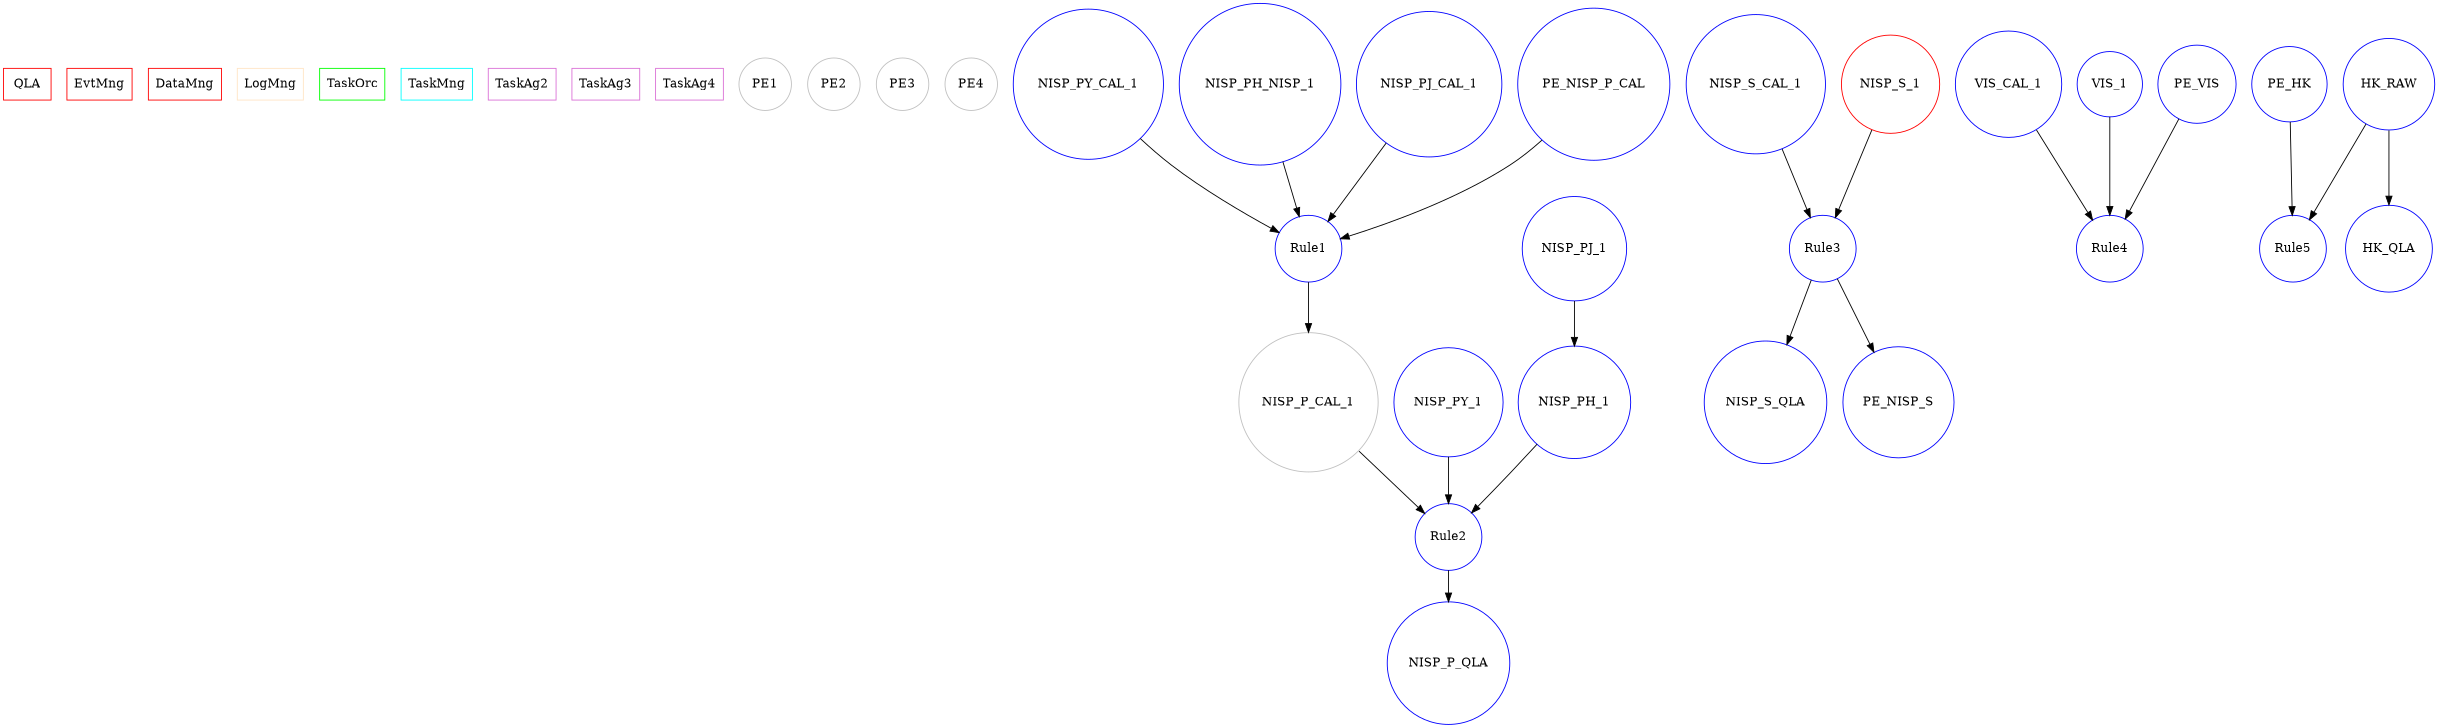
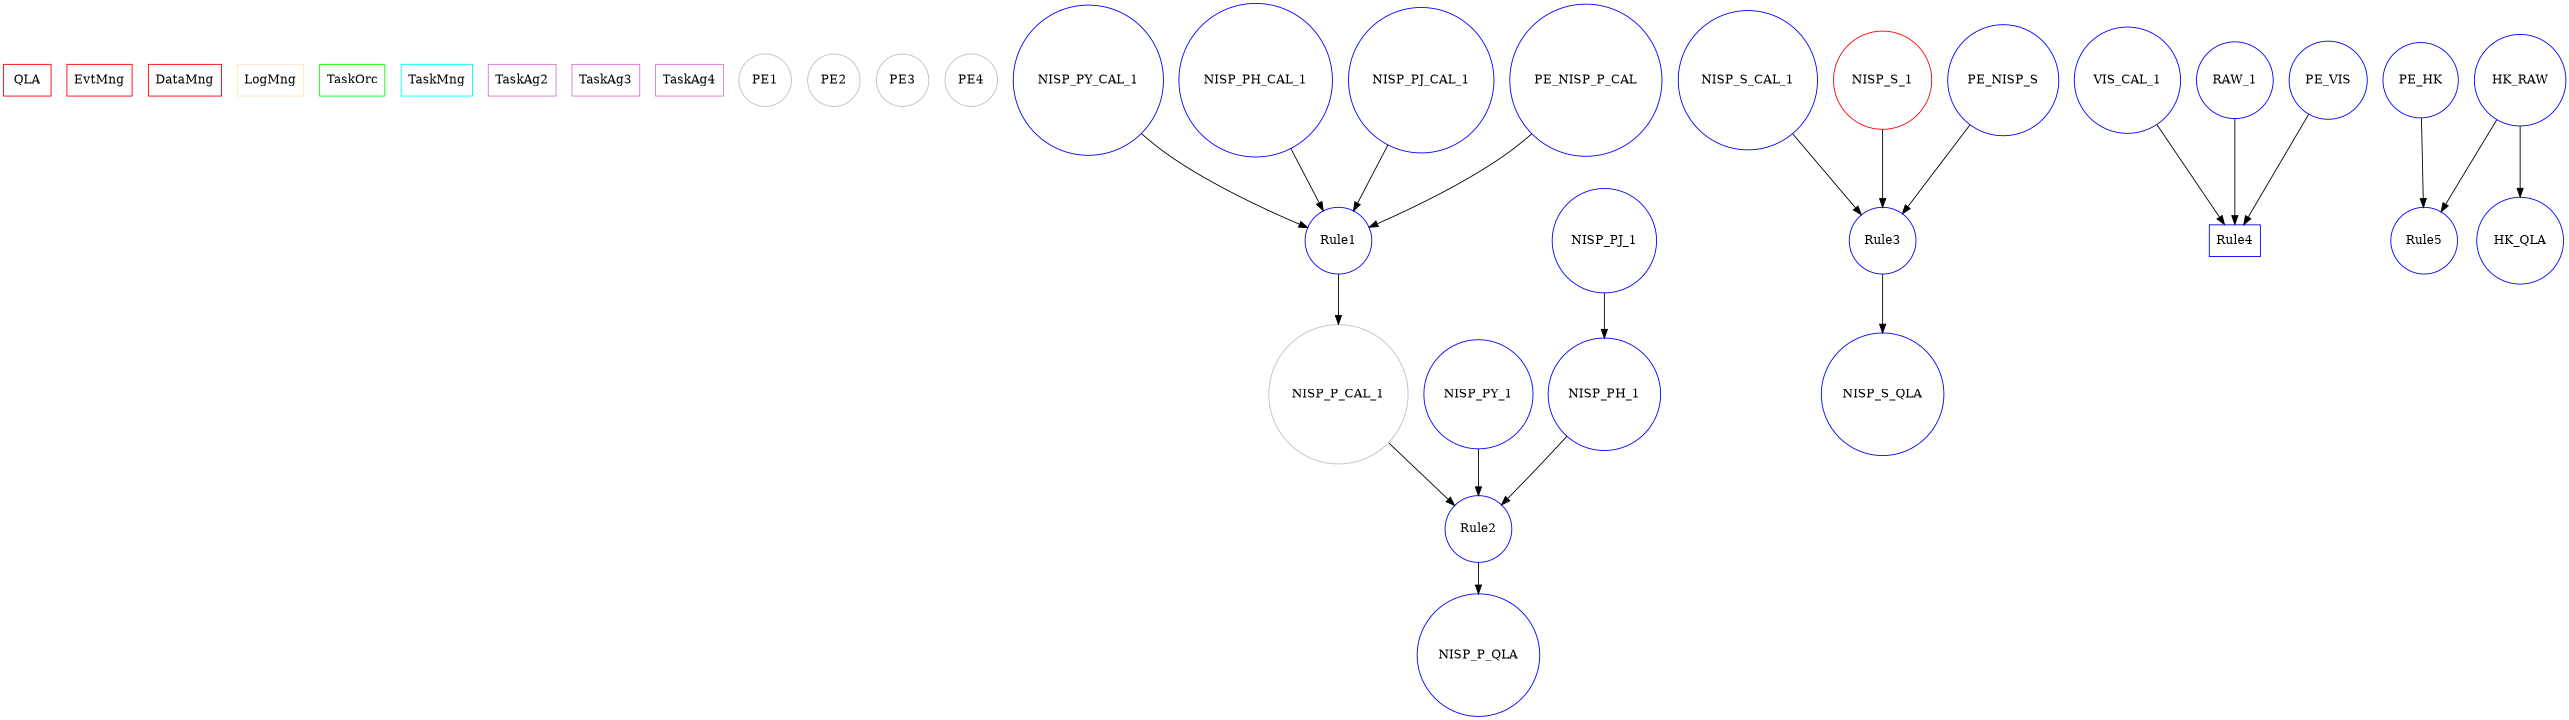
(1260, 84) -> (1256, 80)
(2110, 84) -> (2235, 80)
(2110, 249) -> (2235, 241)
(1854, 311) -> (1939, 166)
